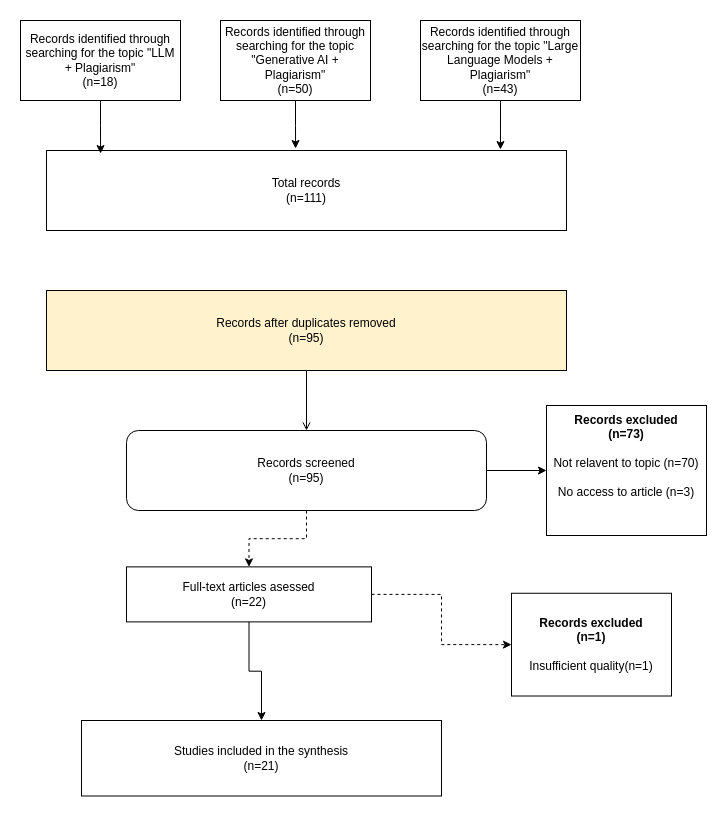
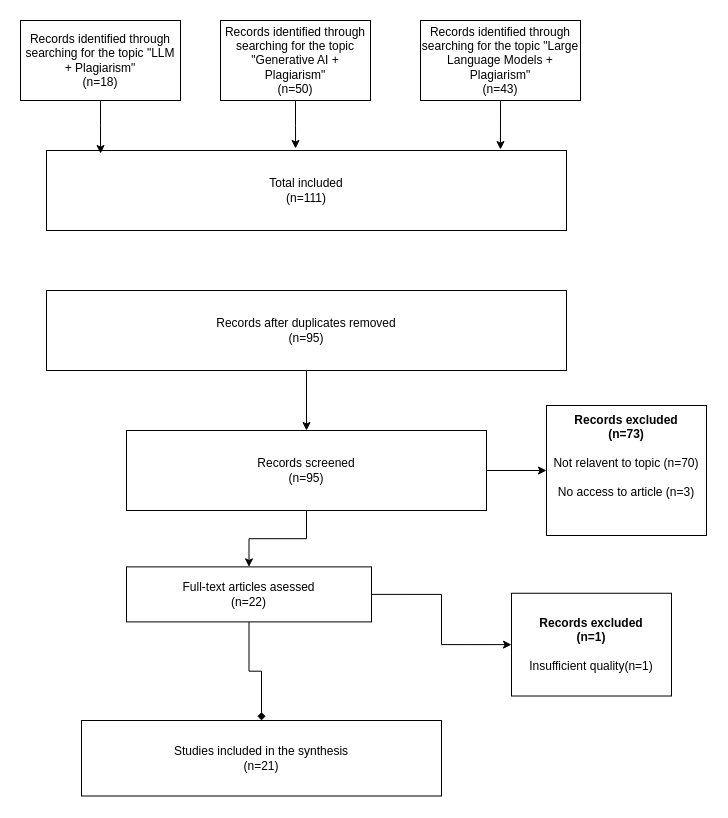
(307, 191) -> (307, 191)
(307, 331) -> (307, 331)
(307, 424) -> (307, 422)
(307, 471) -> (307, 471)
(281, 539) -> (281, 539)
(442, 615) -> (442, 615)
(262, 712) -> (262, 711)
